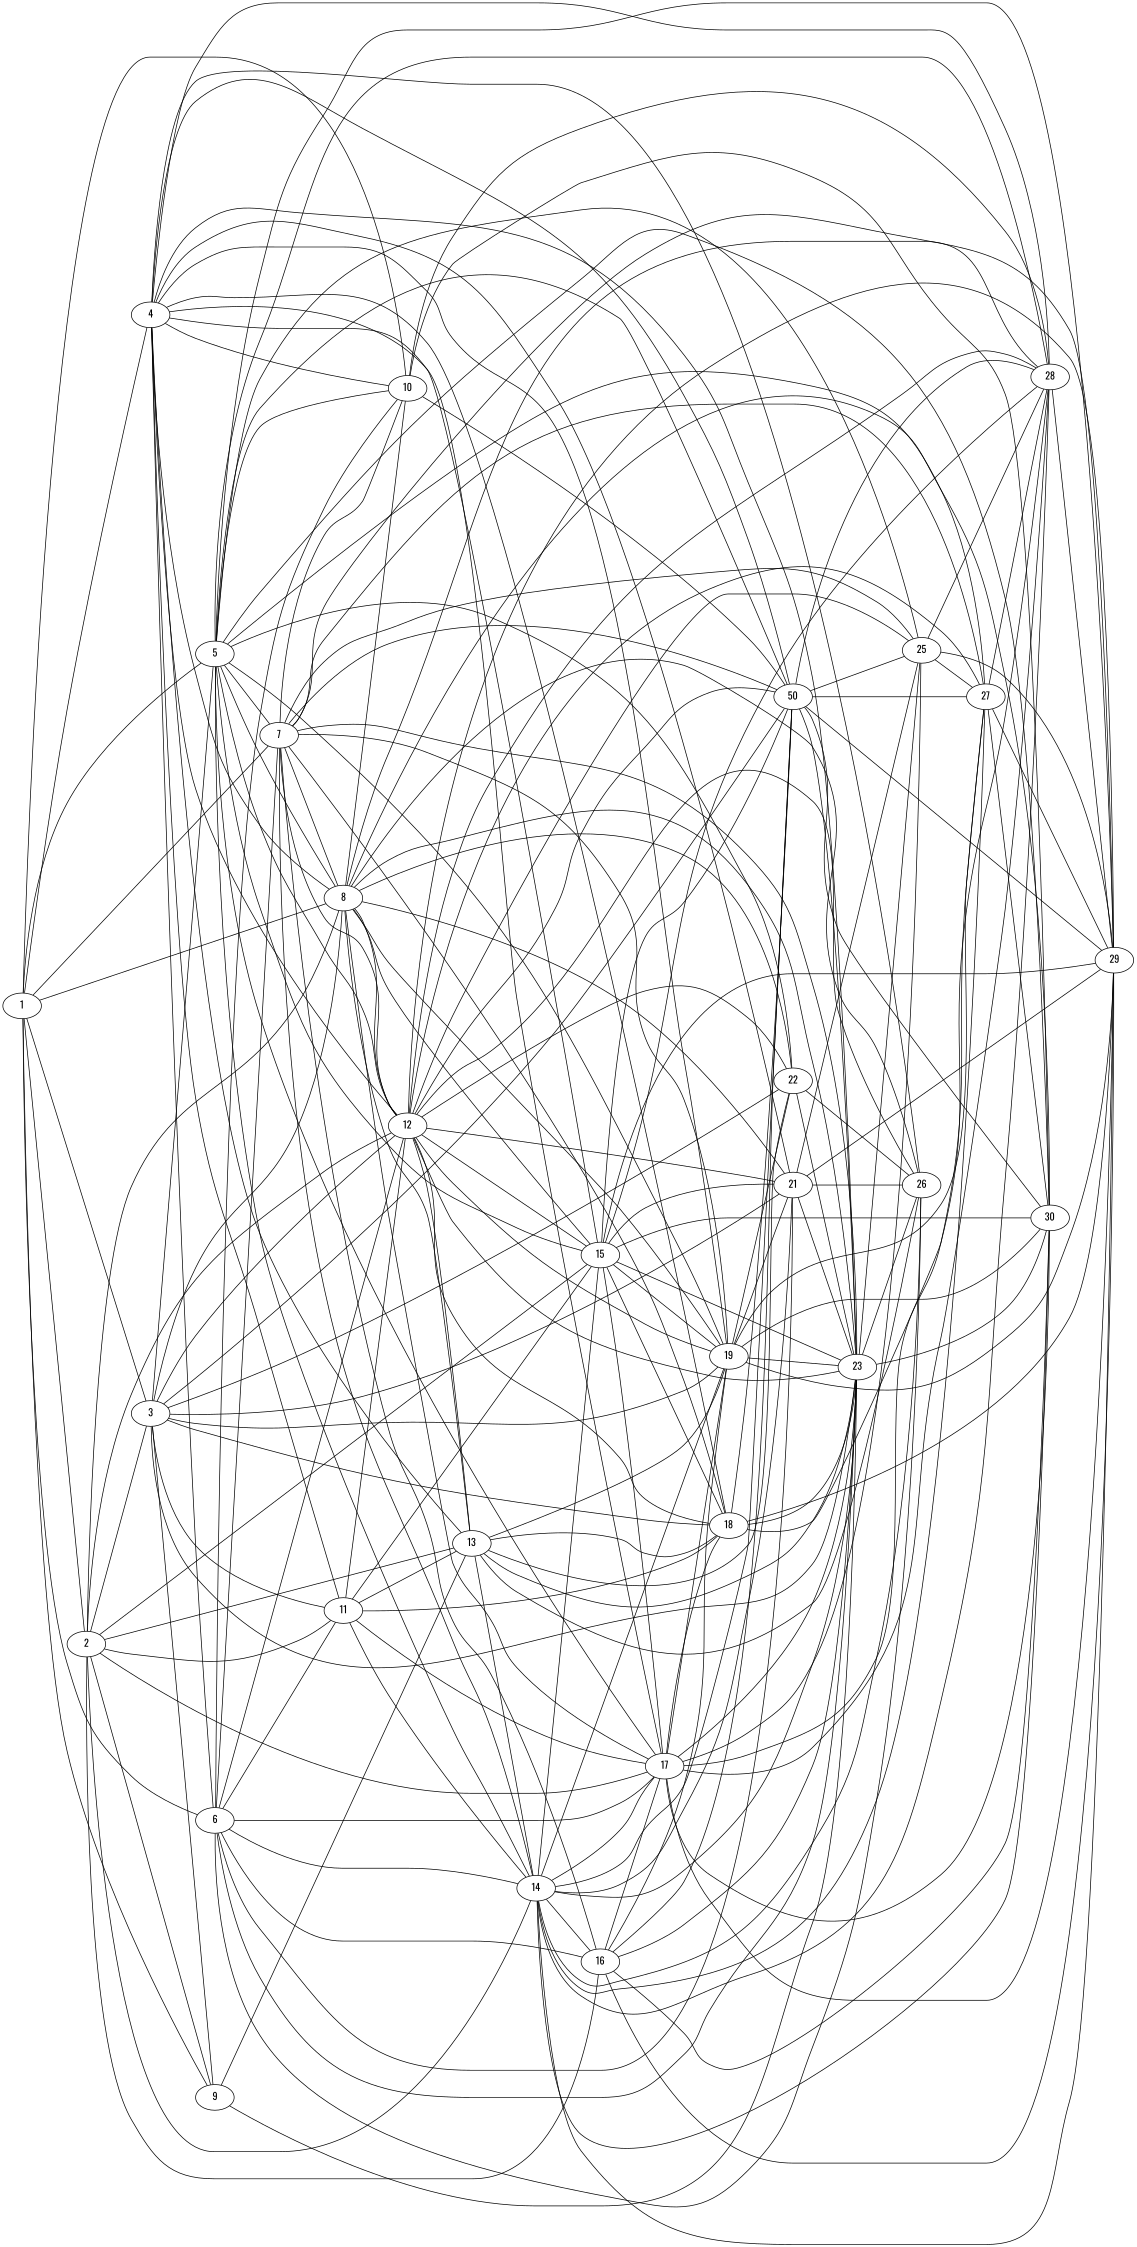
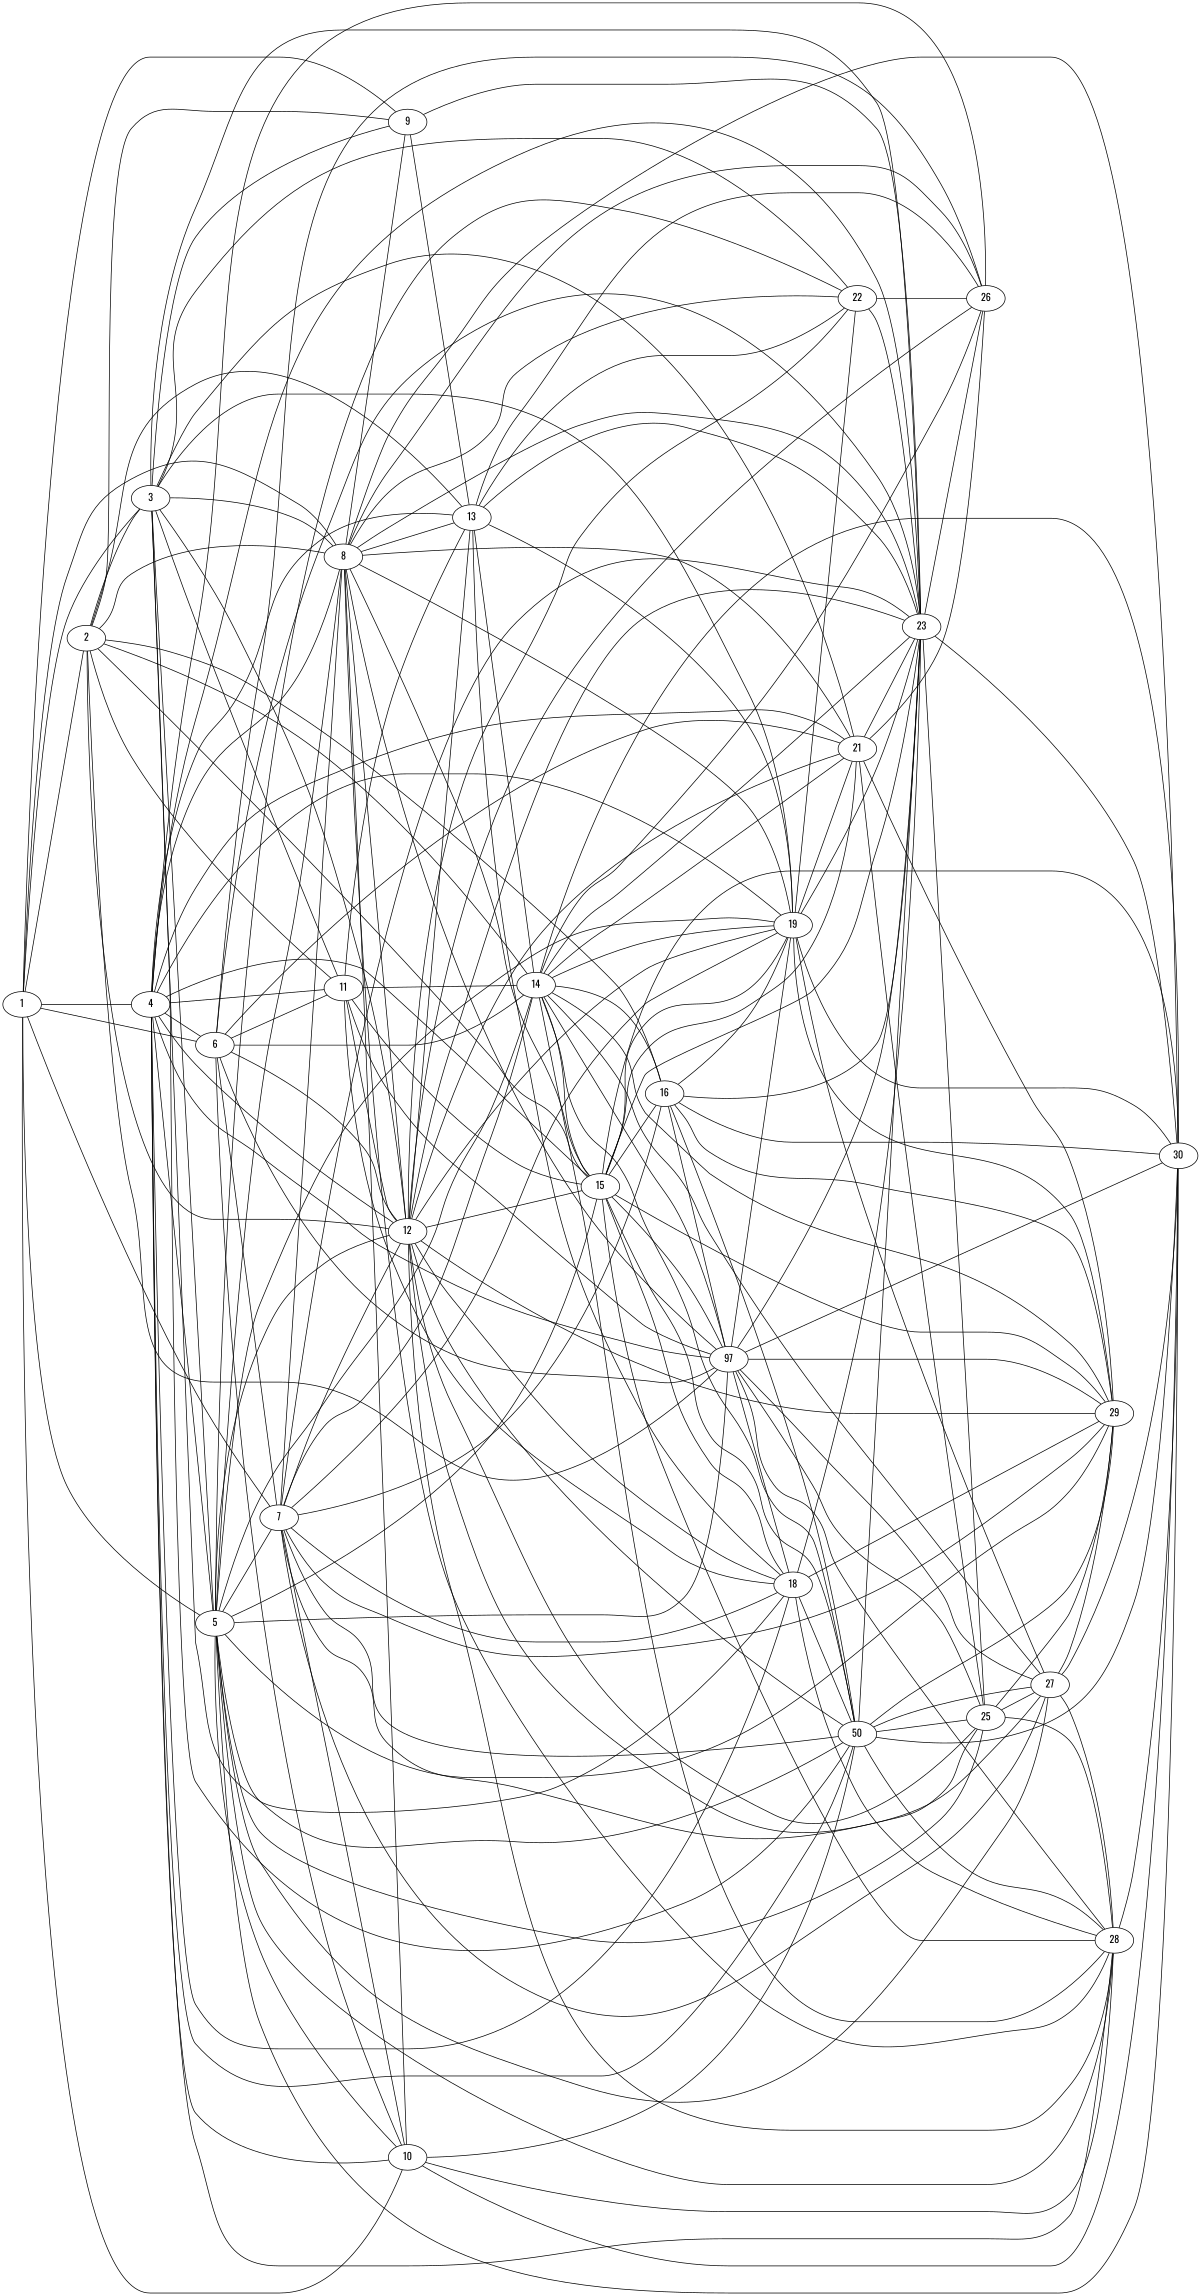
none -> (377, 329)
(1082, 669) -> (1158, 1664)
none -> (192, 1403)
(665, 1766) -> (729, 1359)
(378, 1941) -> (635, 1137)
